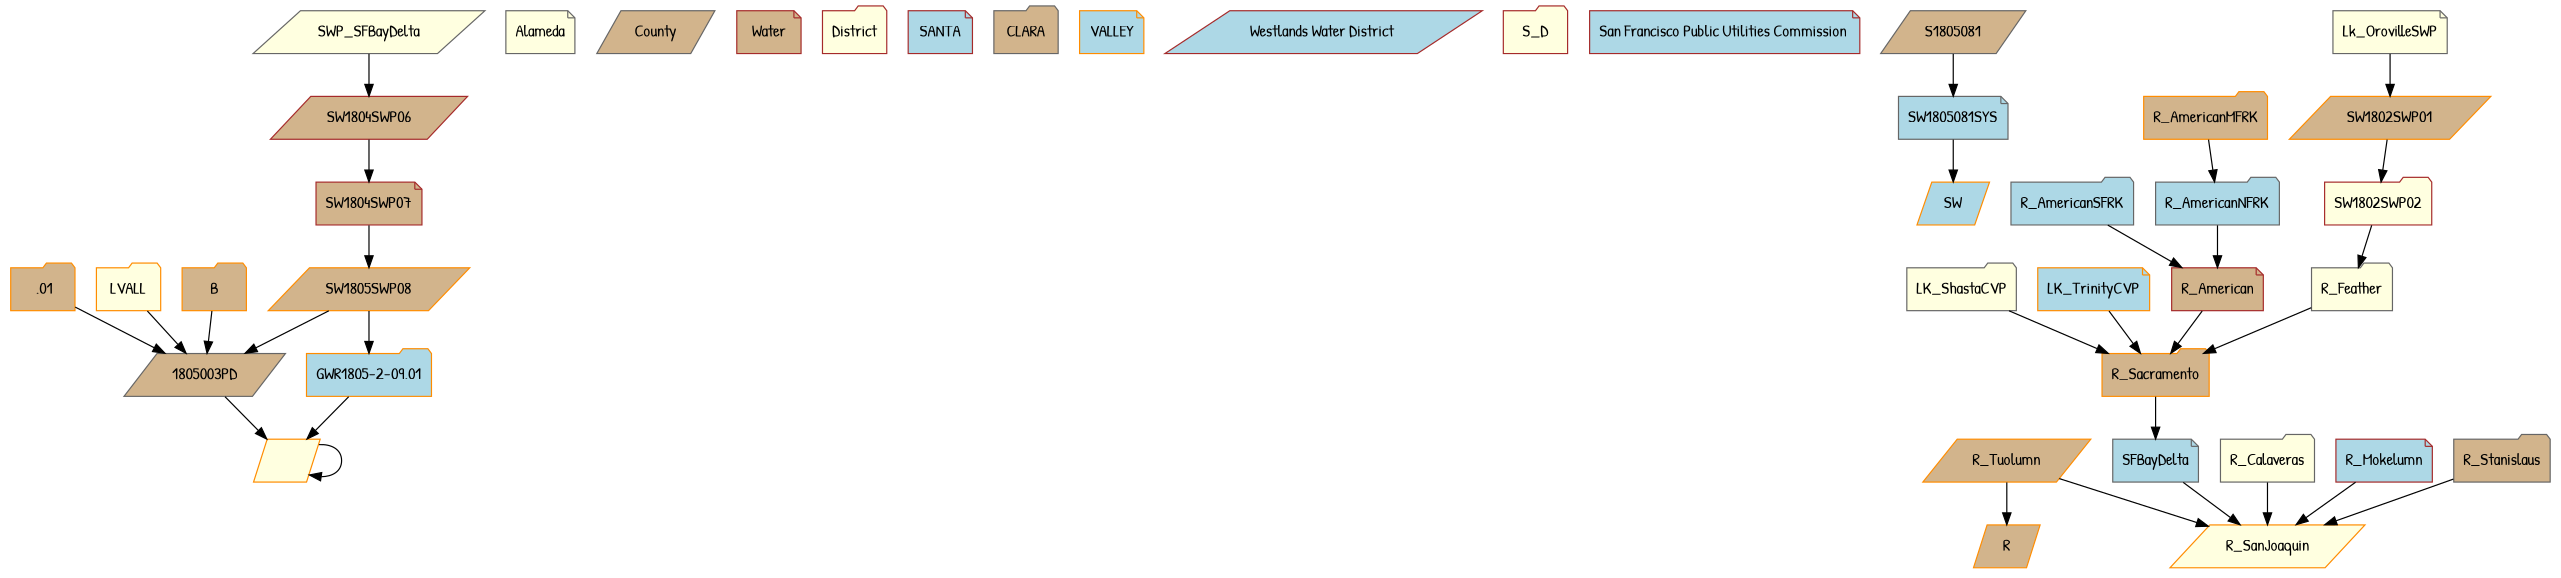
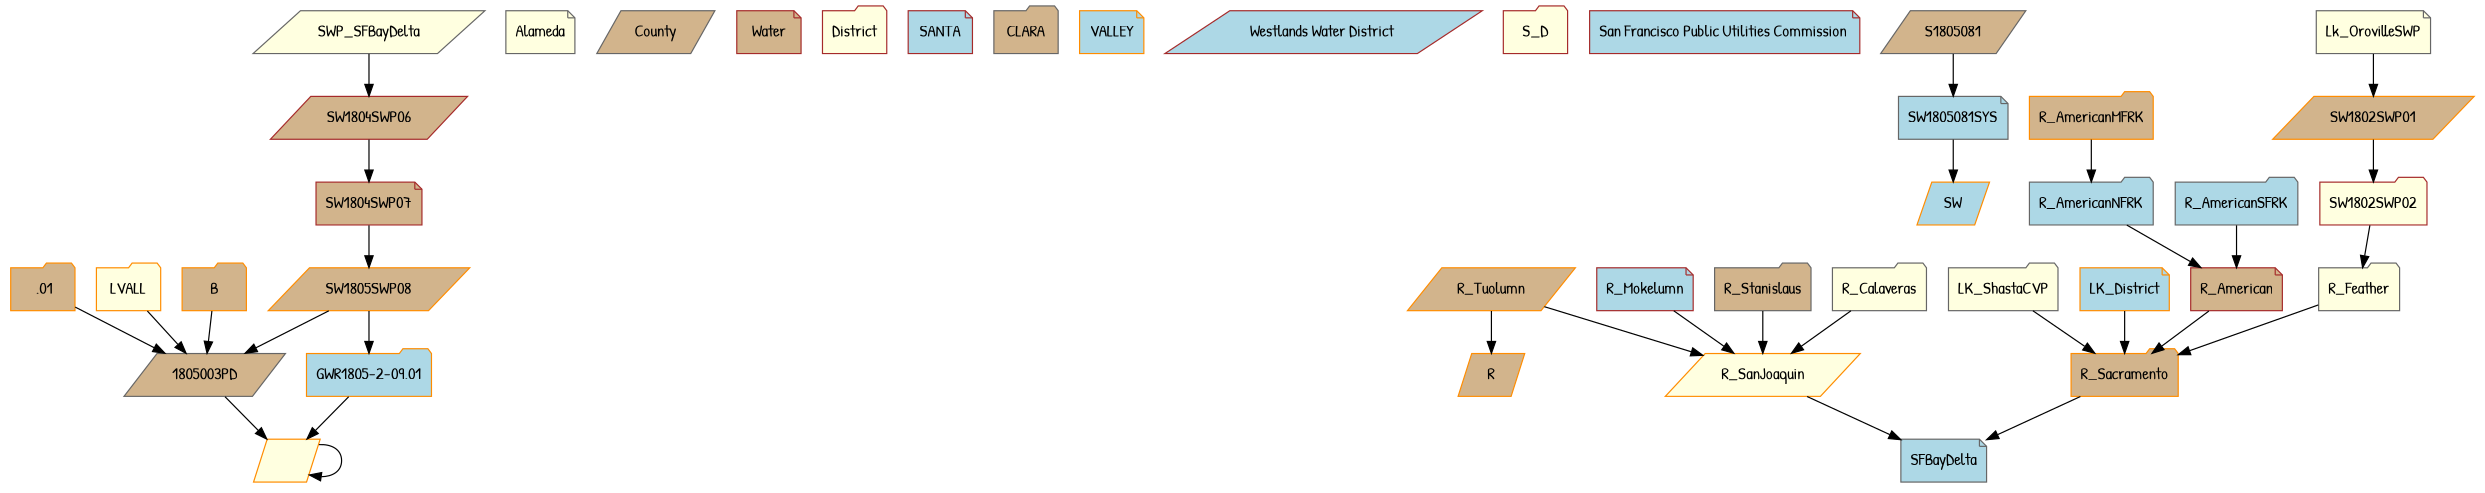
(2094, 289) -> (2125, 289)
(2207, 500) -> (1849, 416)
